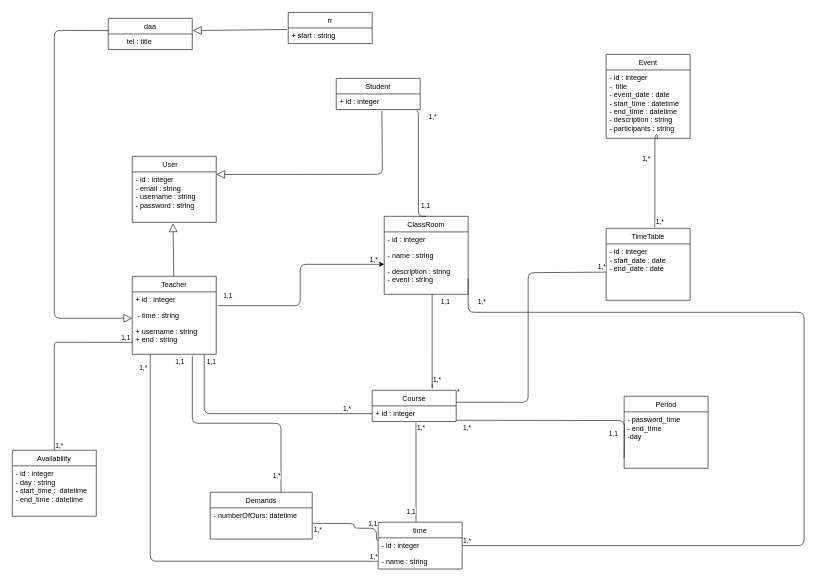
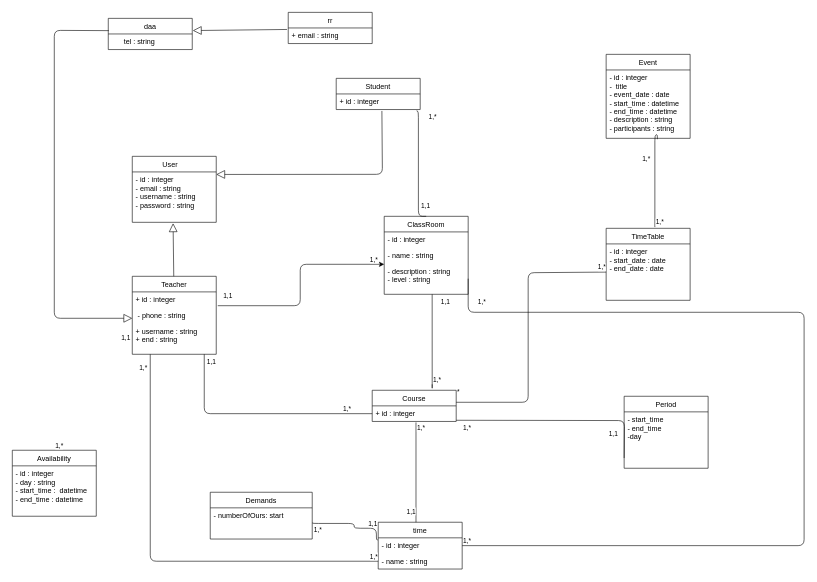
(319, 36) -> (317, 36)
(139, 42) -> (139, 42)
(425, 271) -> (425, 271)
(160, 316) -> (163, 316)
(54, 354) -> none
(657, 420) -> (651, 420)
(205, 423) -> none
(258, 516) -> (253, 516)
